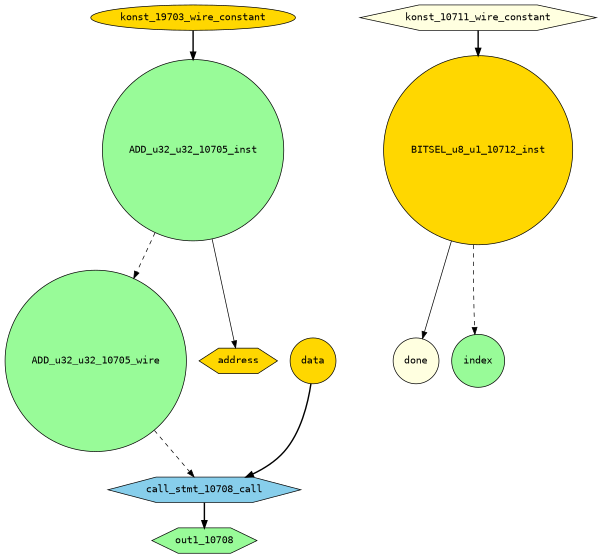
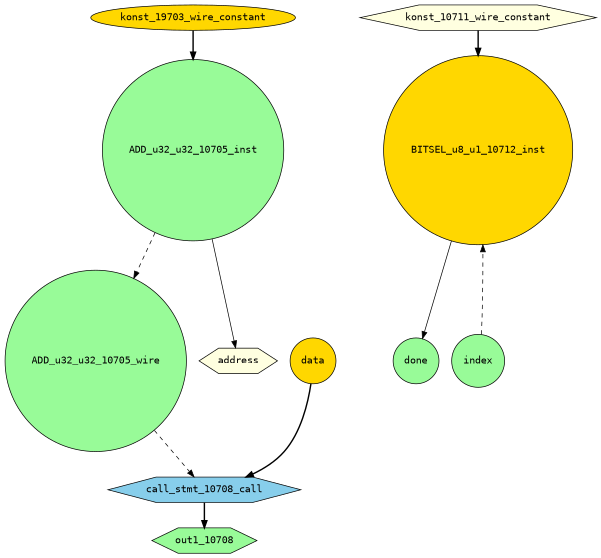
(474, 286) -> (483, 293)
(238, 361) -> (238, 361)
(416, 361) -> (416, 361)
